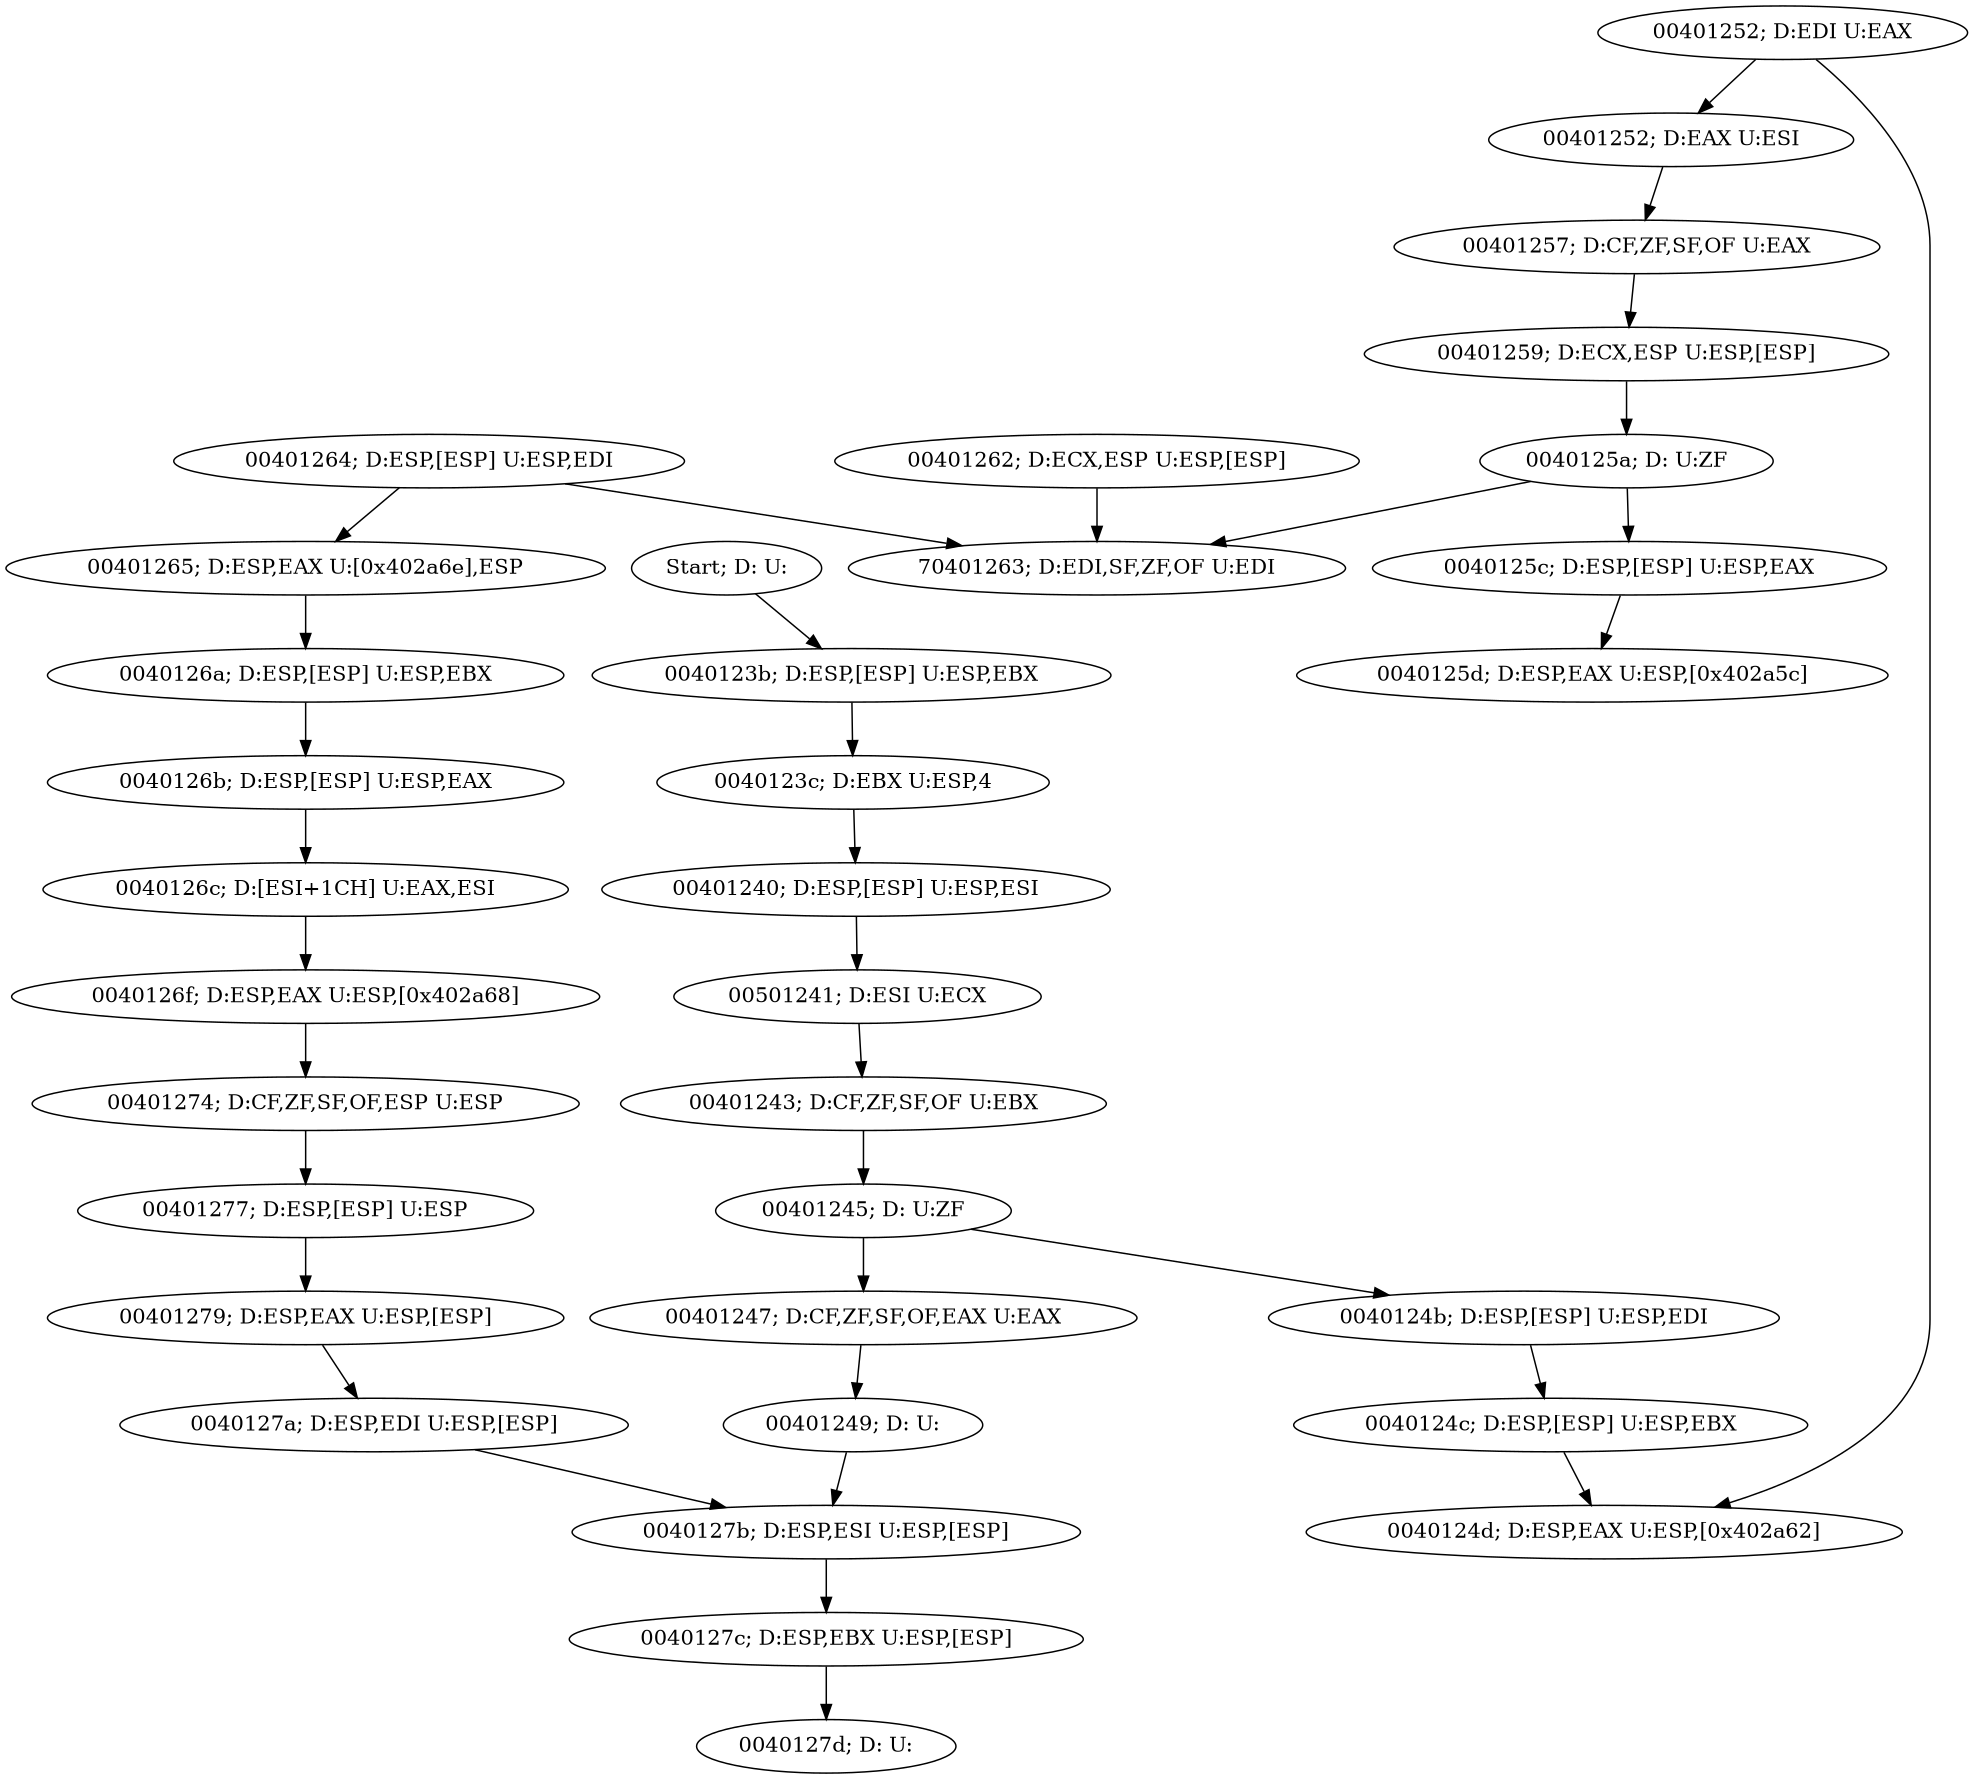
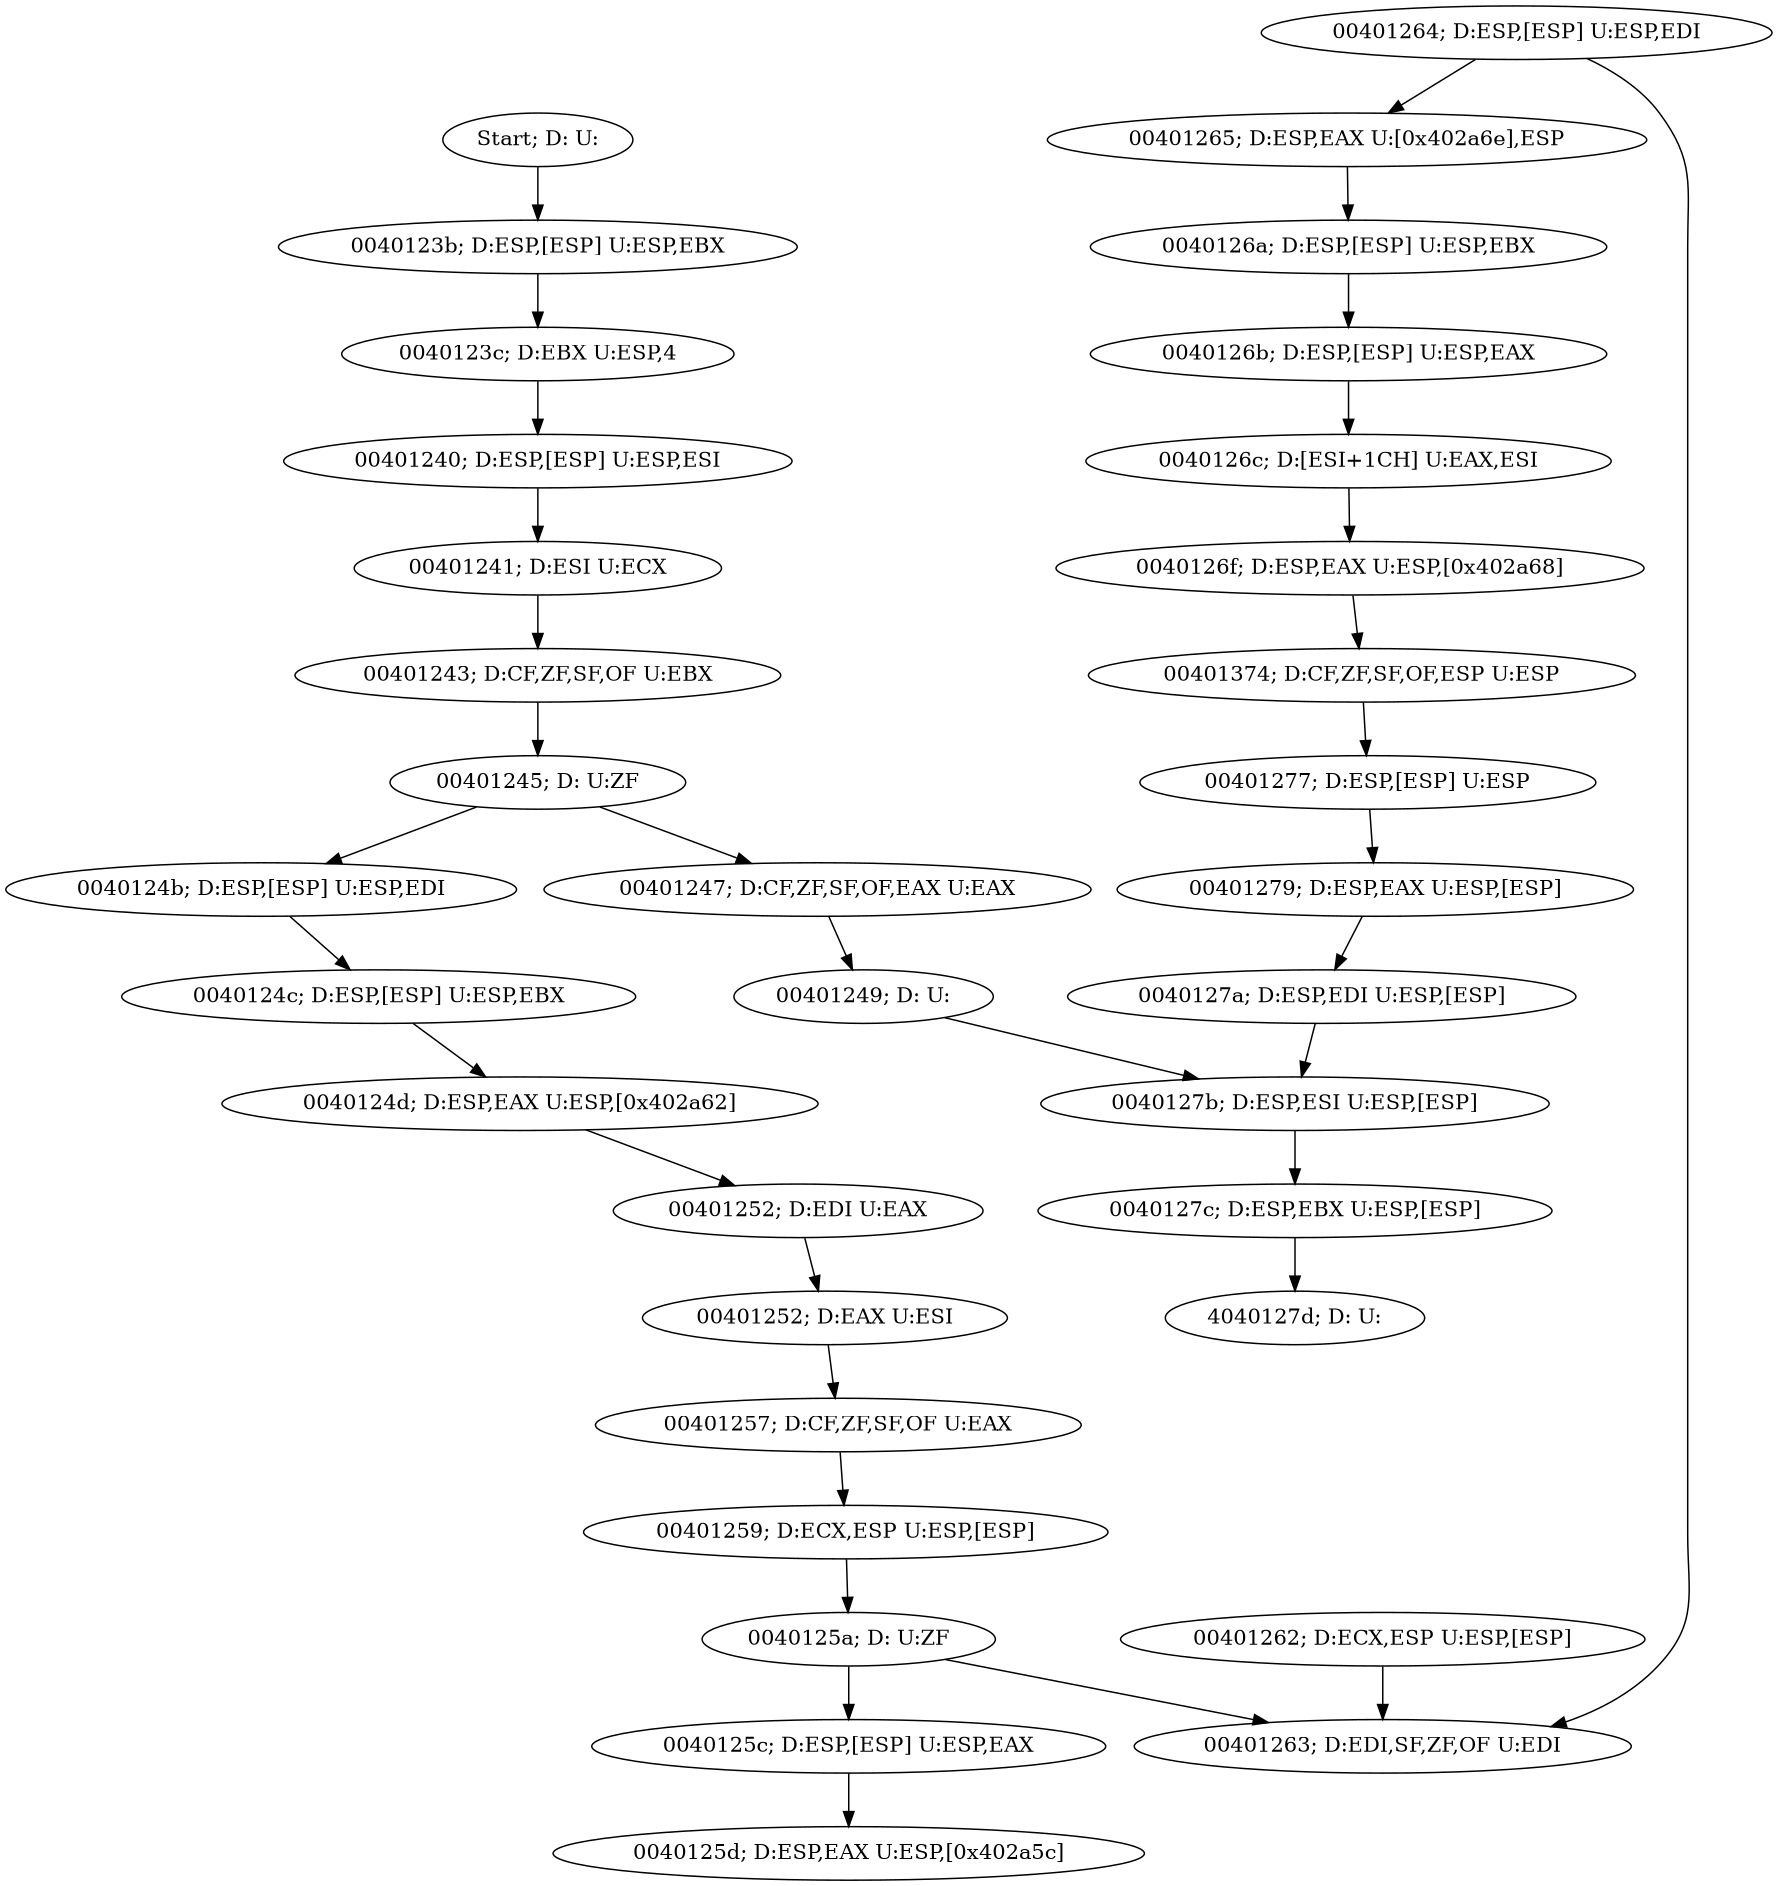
(1097, 568) -> (1383, 1746)
(1930, 815) -> (653, 1155)
(858, 997) -> (538, 568)
(306, 1104) -> (1362, 675)
(826, 1746) -> (1295, 1318)
